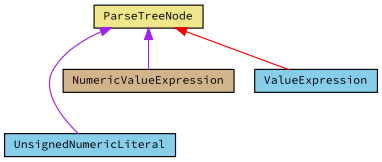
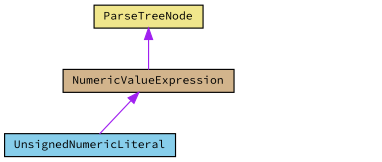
(51, 76) -> (115, 117)
(316, 81) -> none
